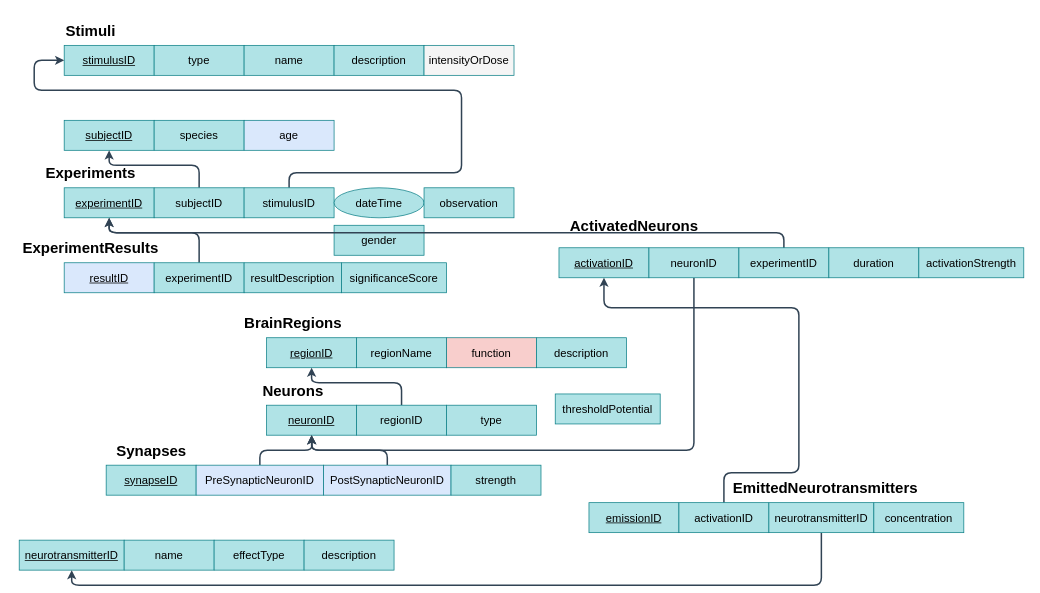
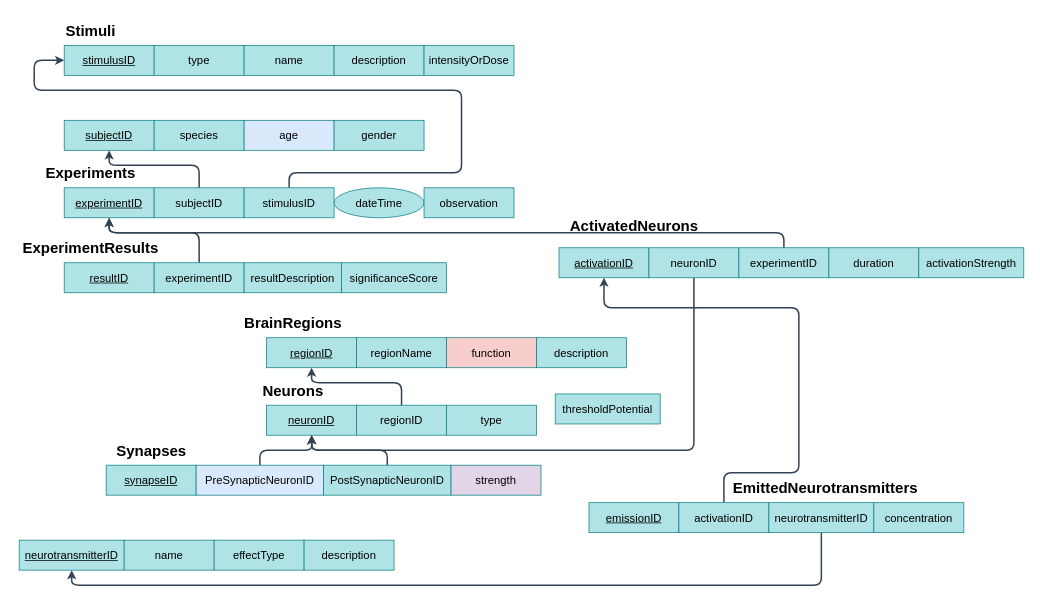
(469, 60) -> (469, 60)
(379, 240) -> (379, 135)
(109, 278) -> (109, 278)
(387, 480) -> (387, 480)
(496, 480) -> (496, 480)
